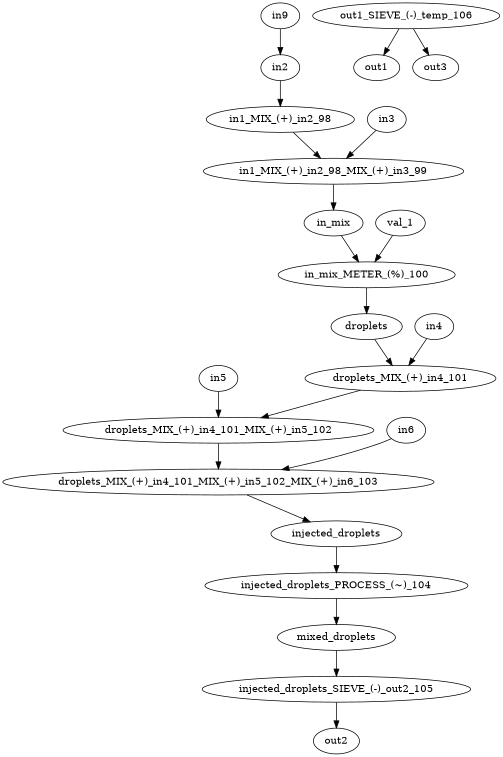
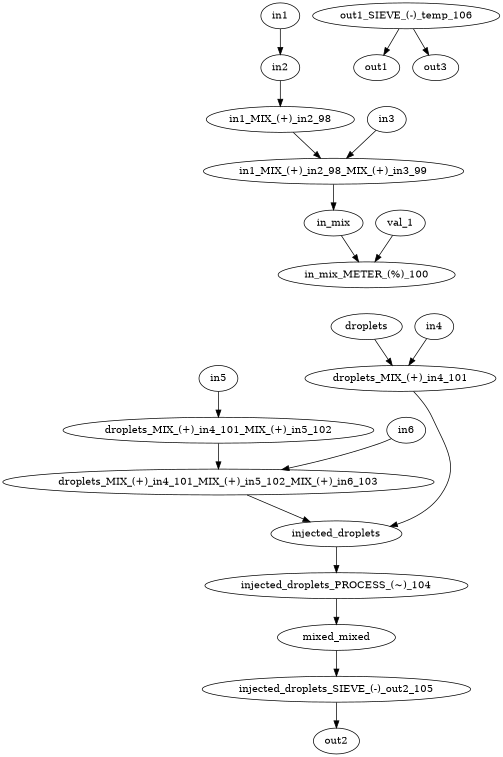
(280, 16) -> (280, 16)
(367, 297) -> none
(314, 403) -> (451, 466)
(336, 637) -> (336, 637)
